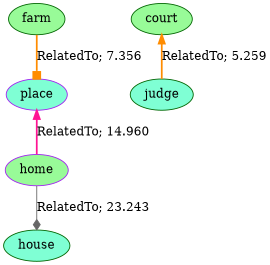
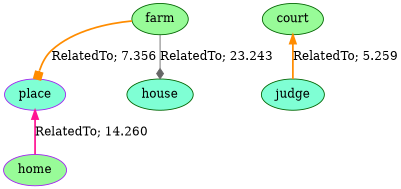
(93, 132) -> (91, 132)
(37, 203) -> (160, 52)
